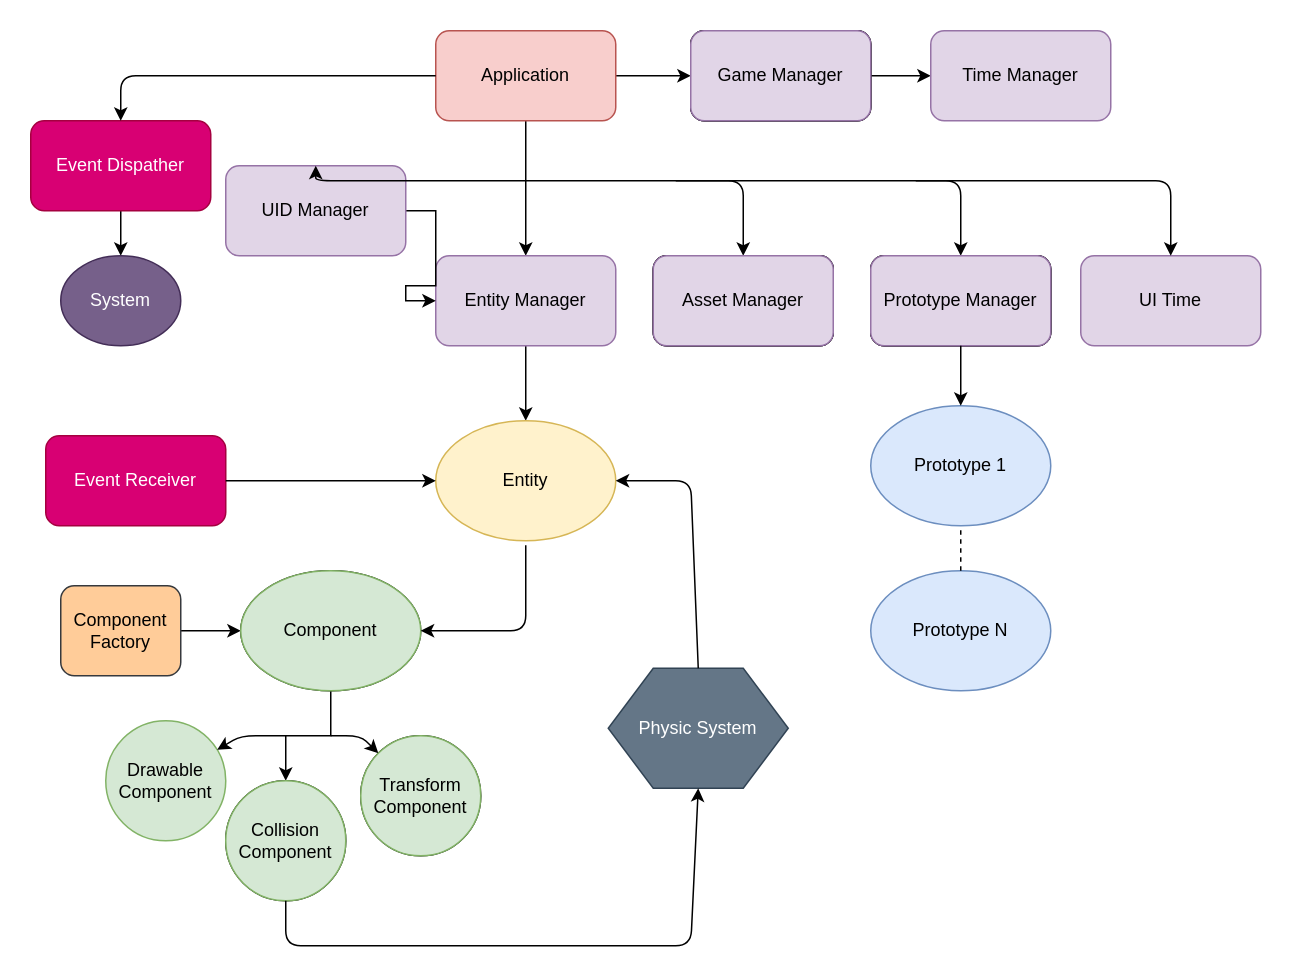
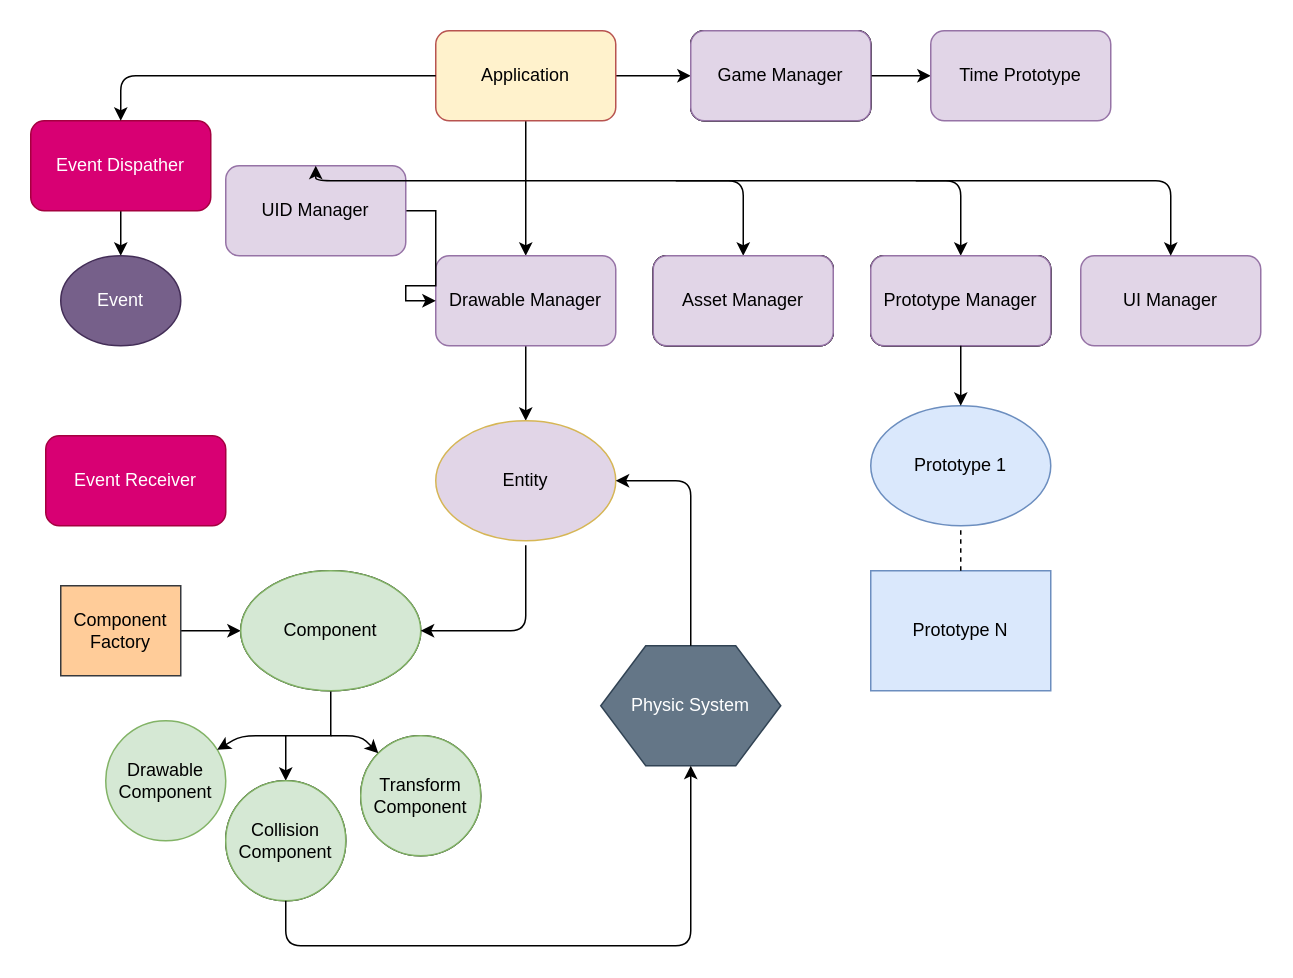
(526, 76) -> (526, 76)
(1021, 76) -> (1021, 76)
(121, 301) -> (121, 301)
(526, 301) -> (526, 301)
(1171, 301) -> (1171, 301)
(326, 481) -> none
(526, 481) -> (526, 481)
(121, 631) -> (121, 631)
(961, 631) -> (961, 631)
(698, 728) -> (691, 706)
